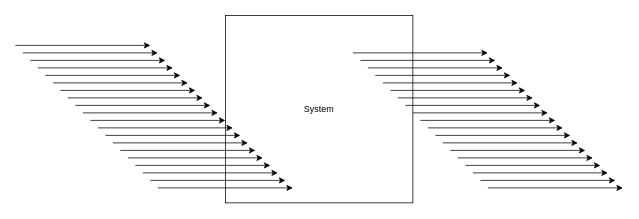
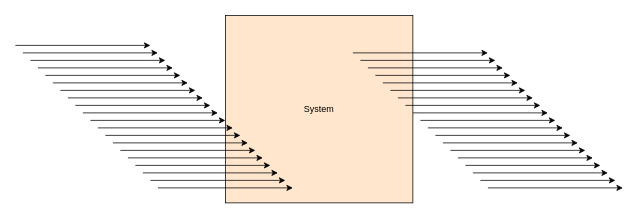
(319, 109) -> (319, 109)
